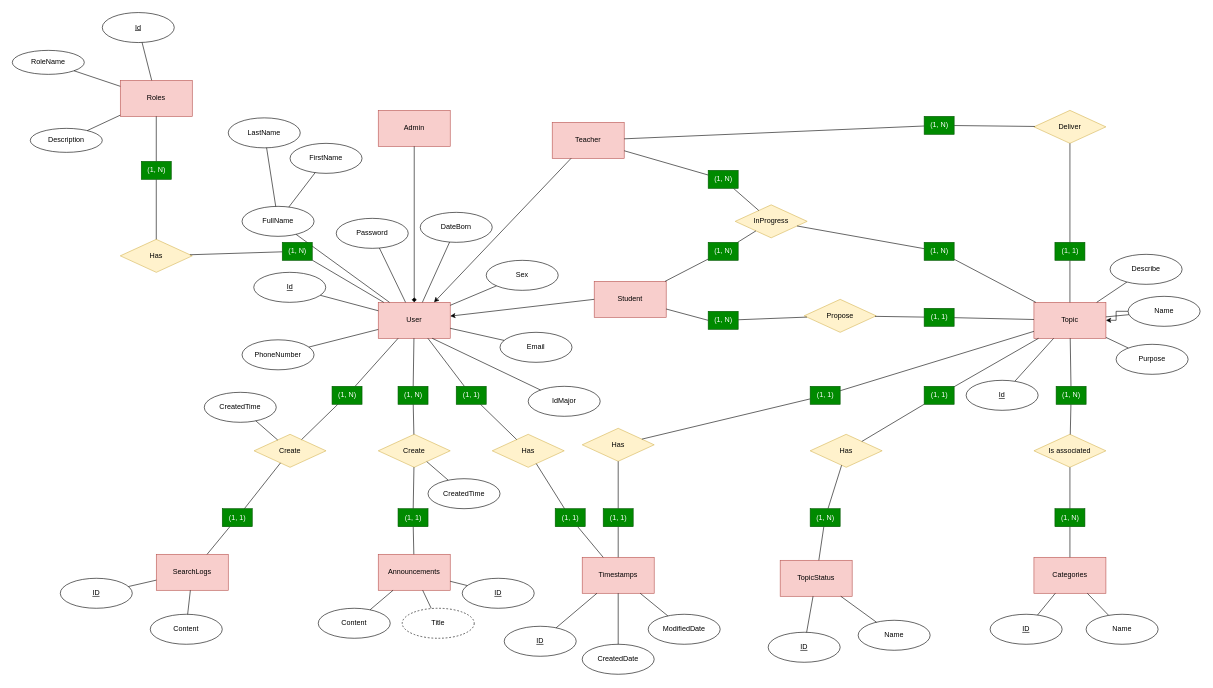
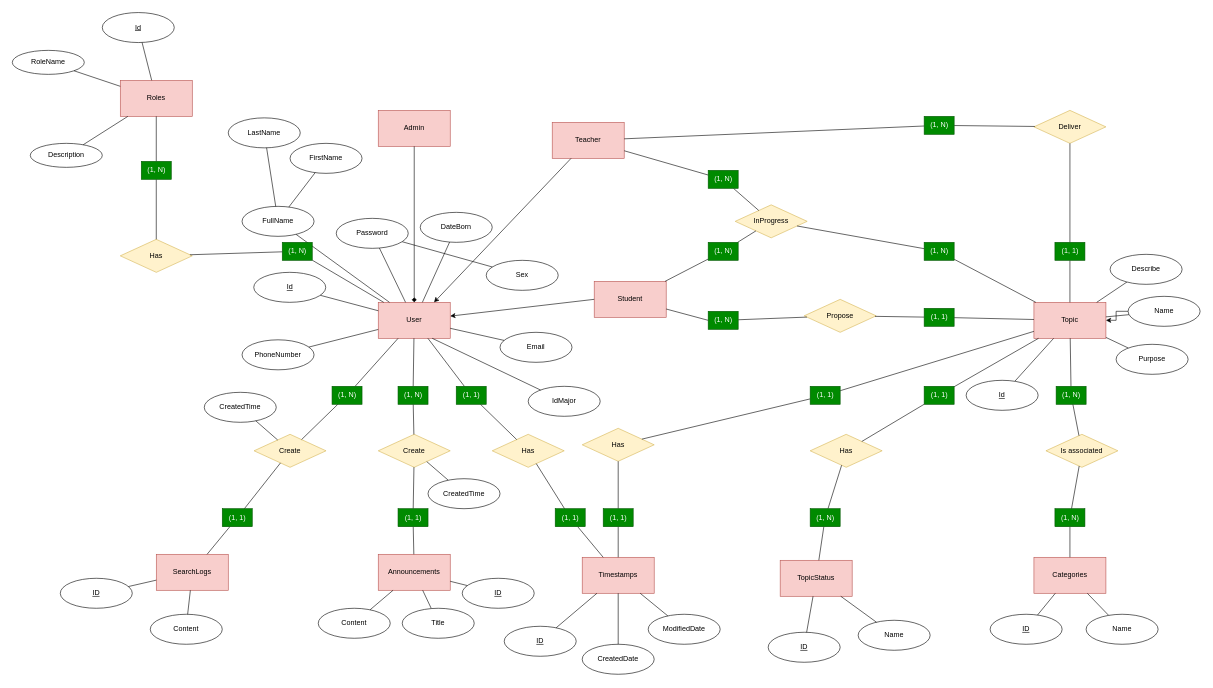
(66, 140) -> (66, 155)
(473, 295) -> (448, 254)
(1070, 451) -> (1082, 451)
(438, 623) -> (438, 623)
